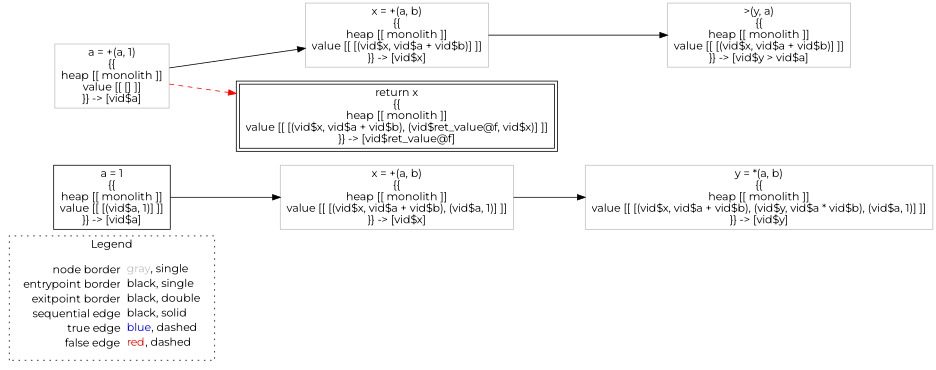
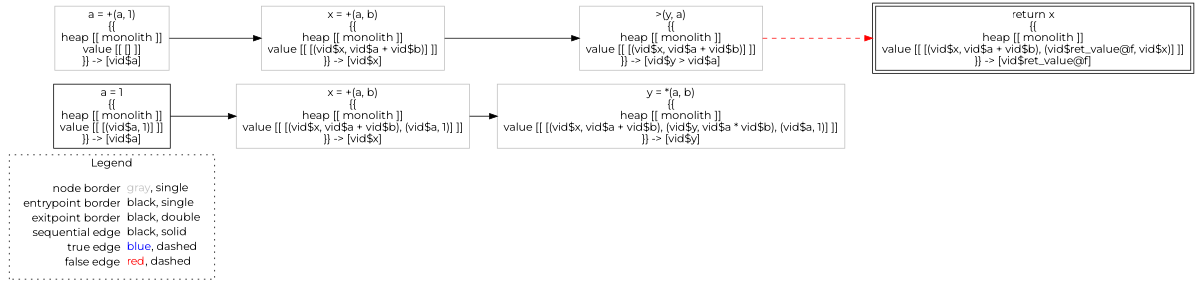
(199, 88) -> (814, 38)
